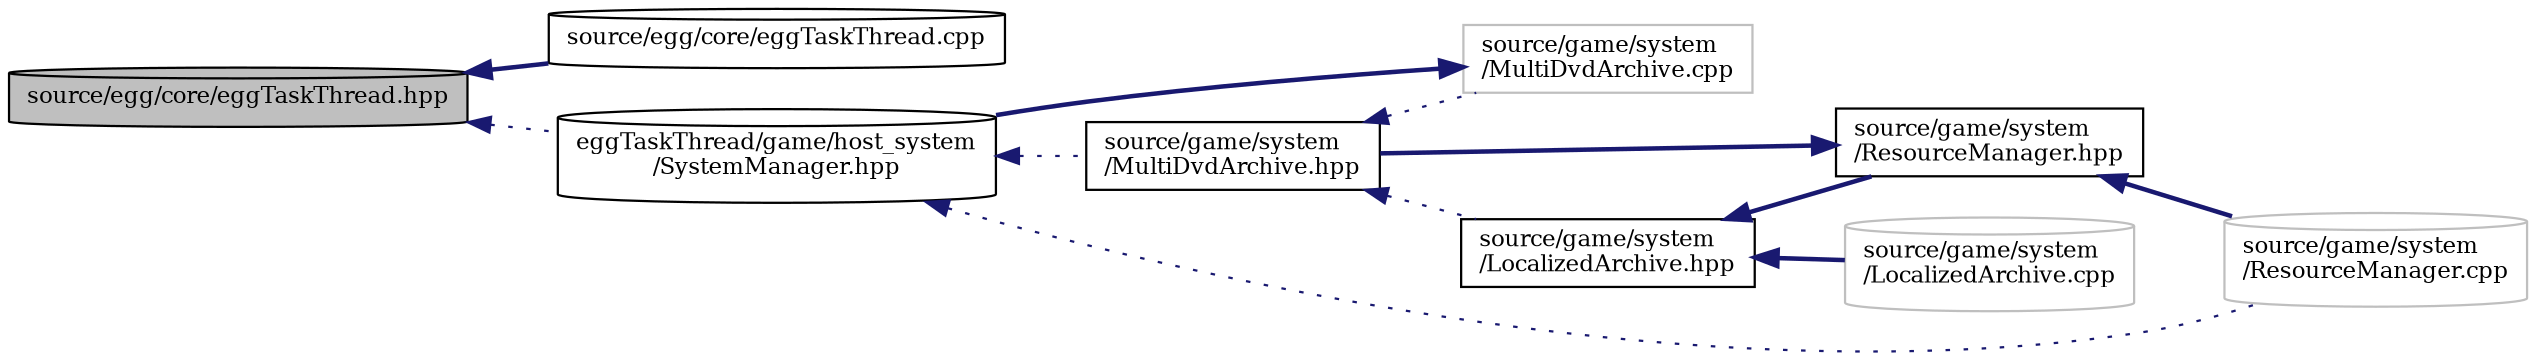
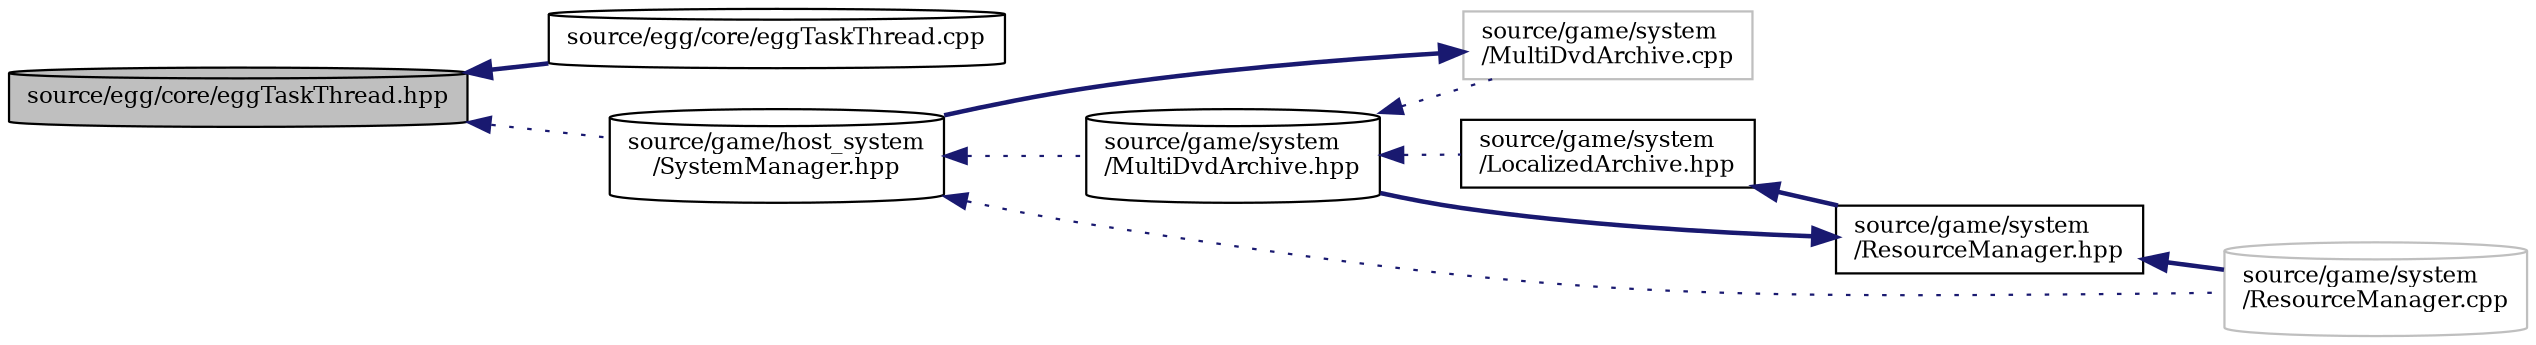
(777, 156) -> (777, 156)
(1233, 156) -> (1233, 156)
(1990, 264) -> none
